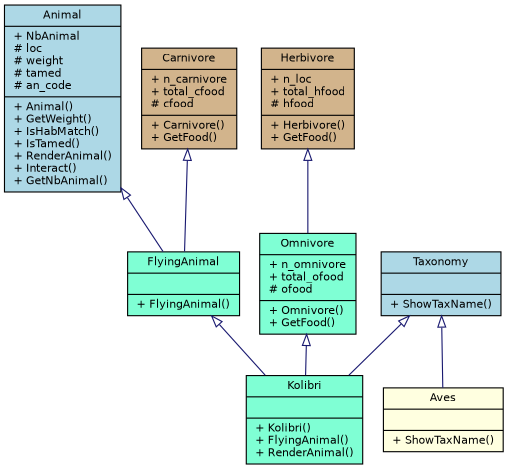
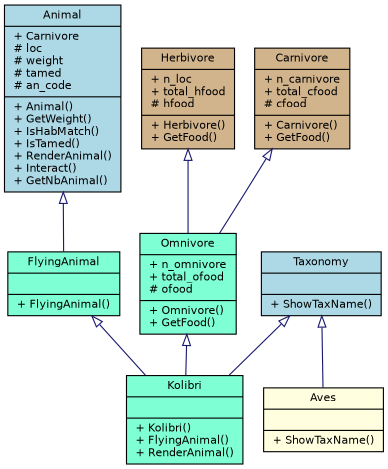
(47, 36) -> (46, 36)
(186, 206) -> (243, 196)
